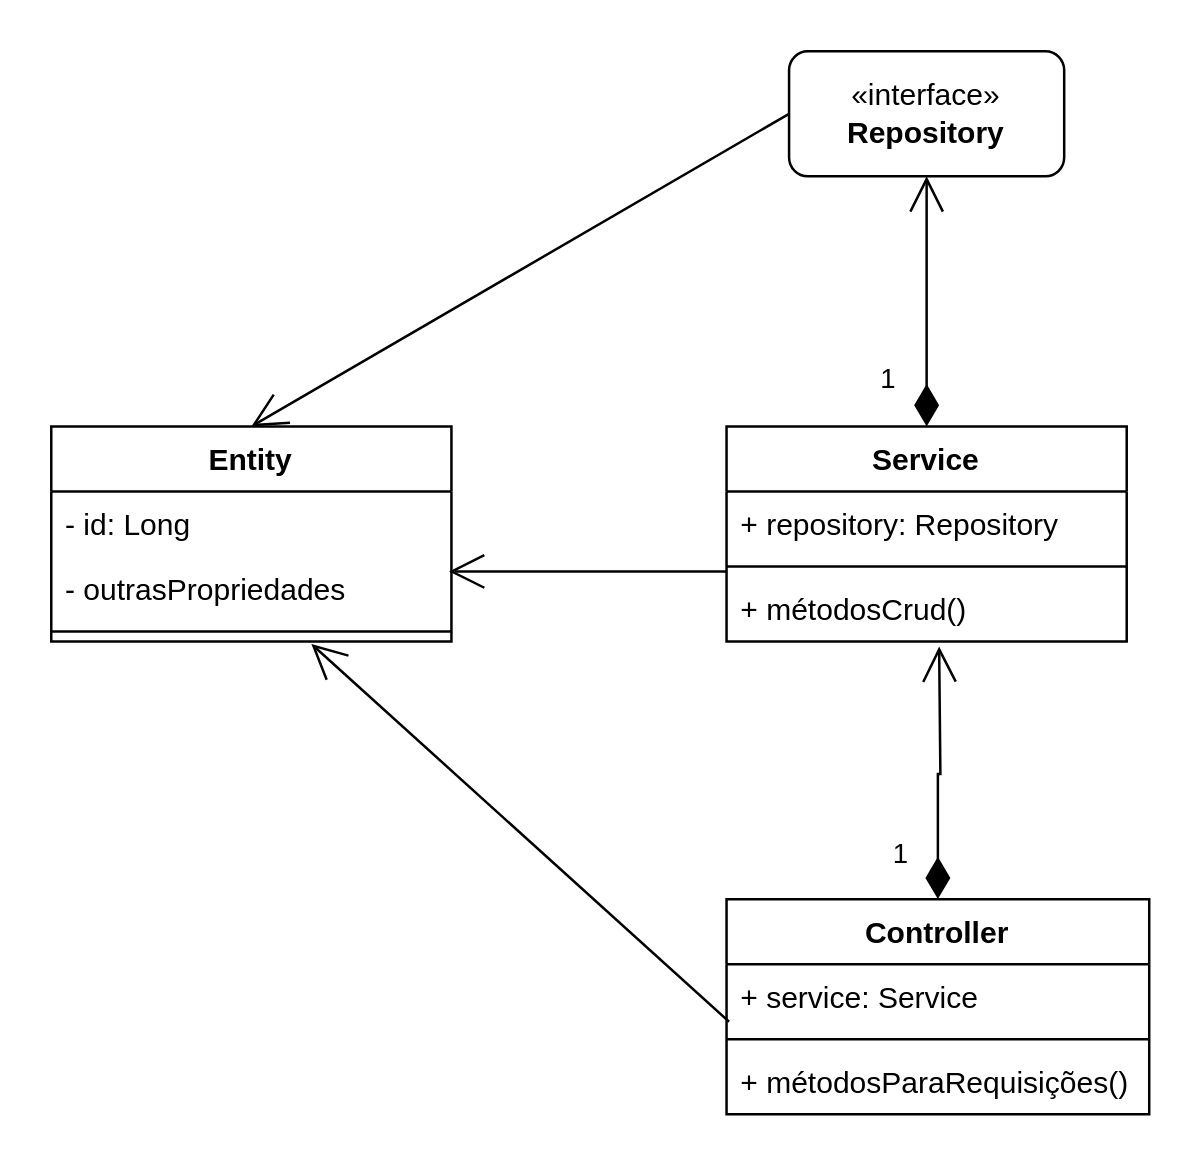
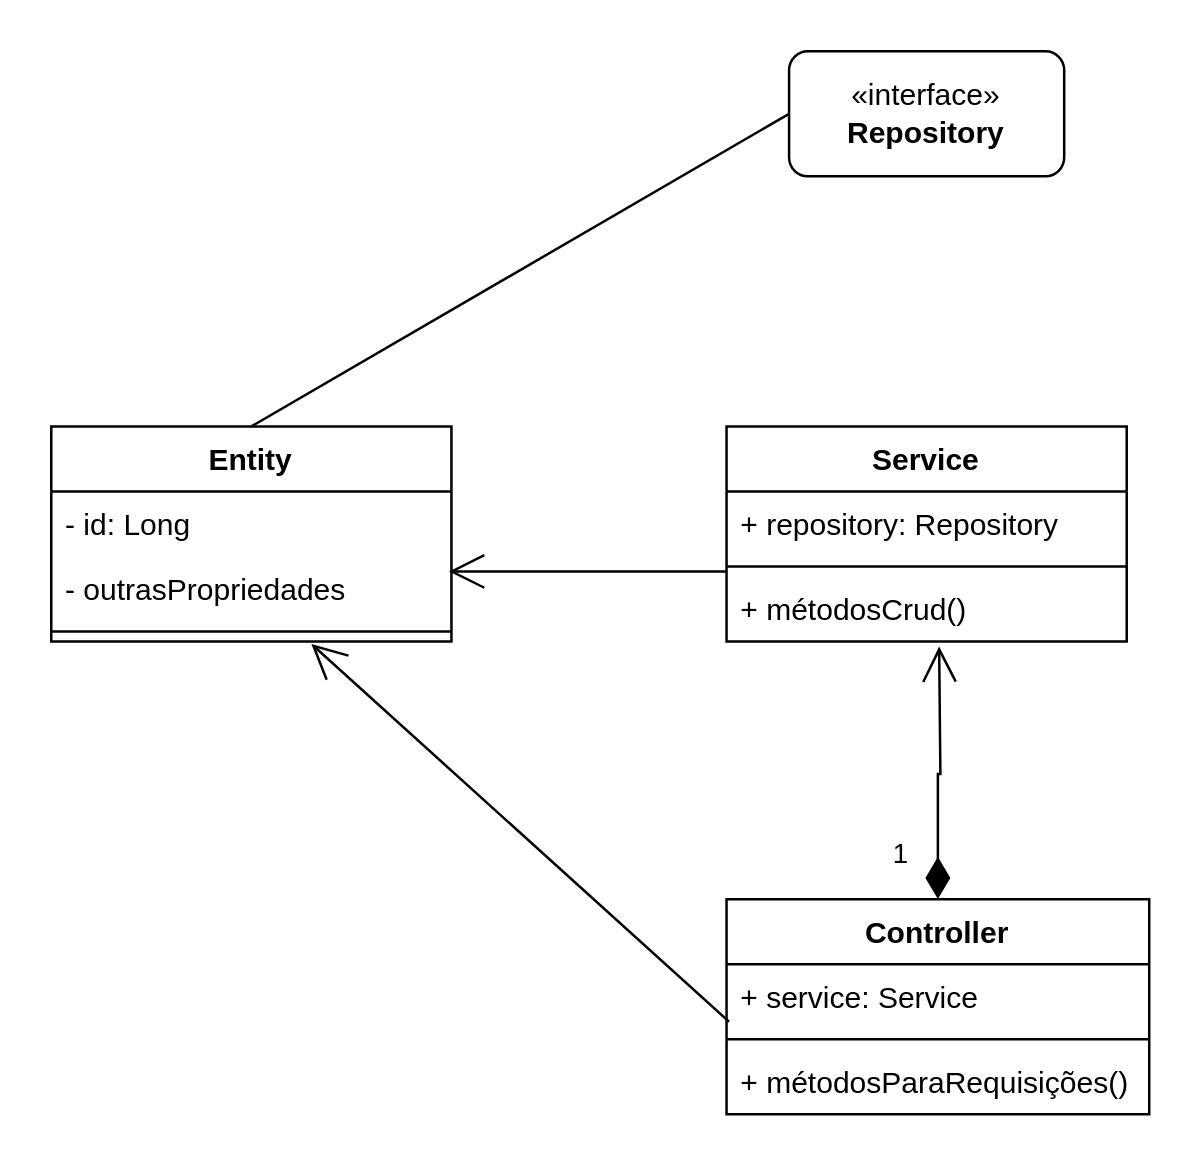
(926, 284) -> none
(259, 422) -> (258, 422)
